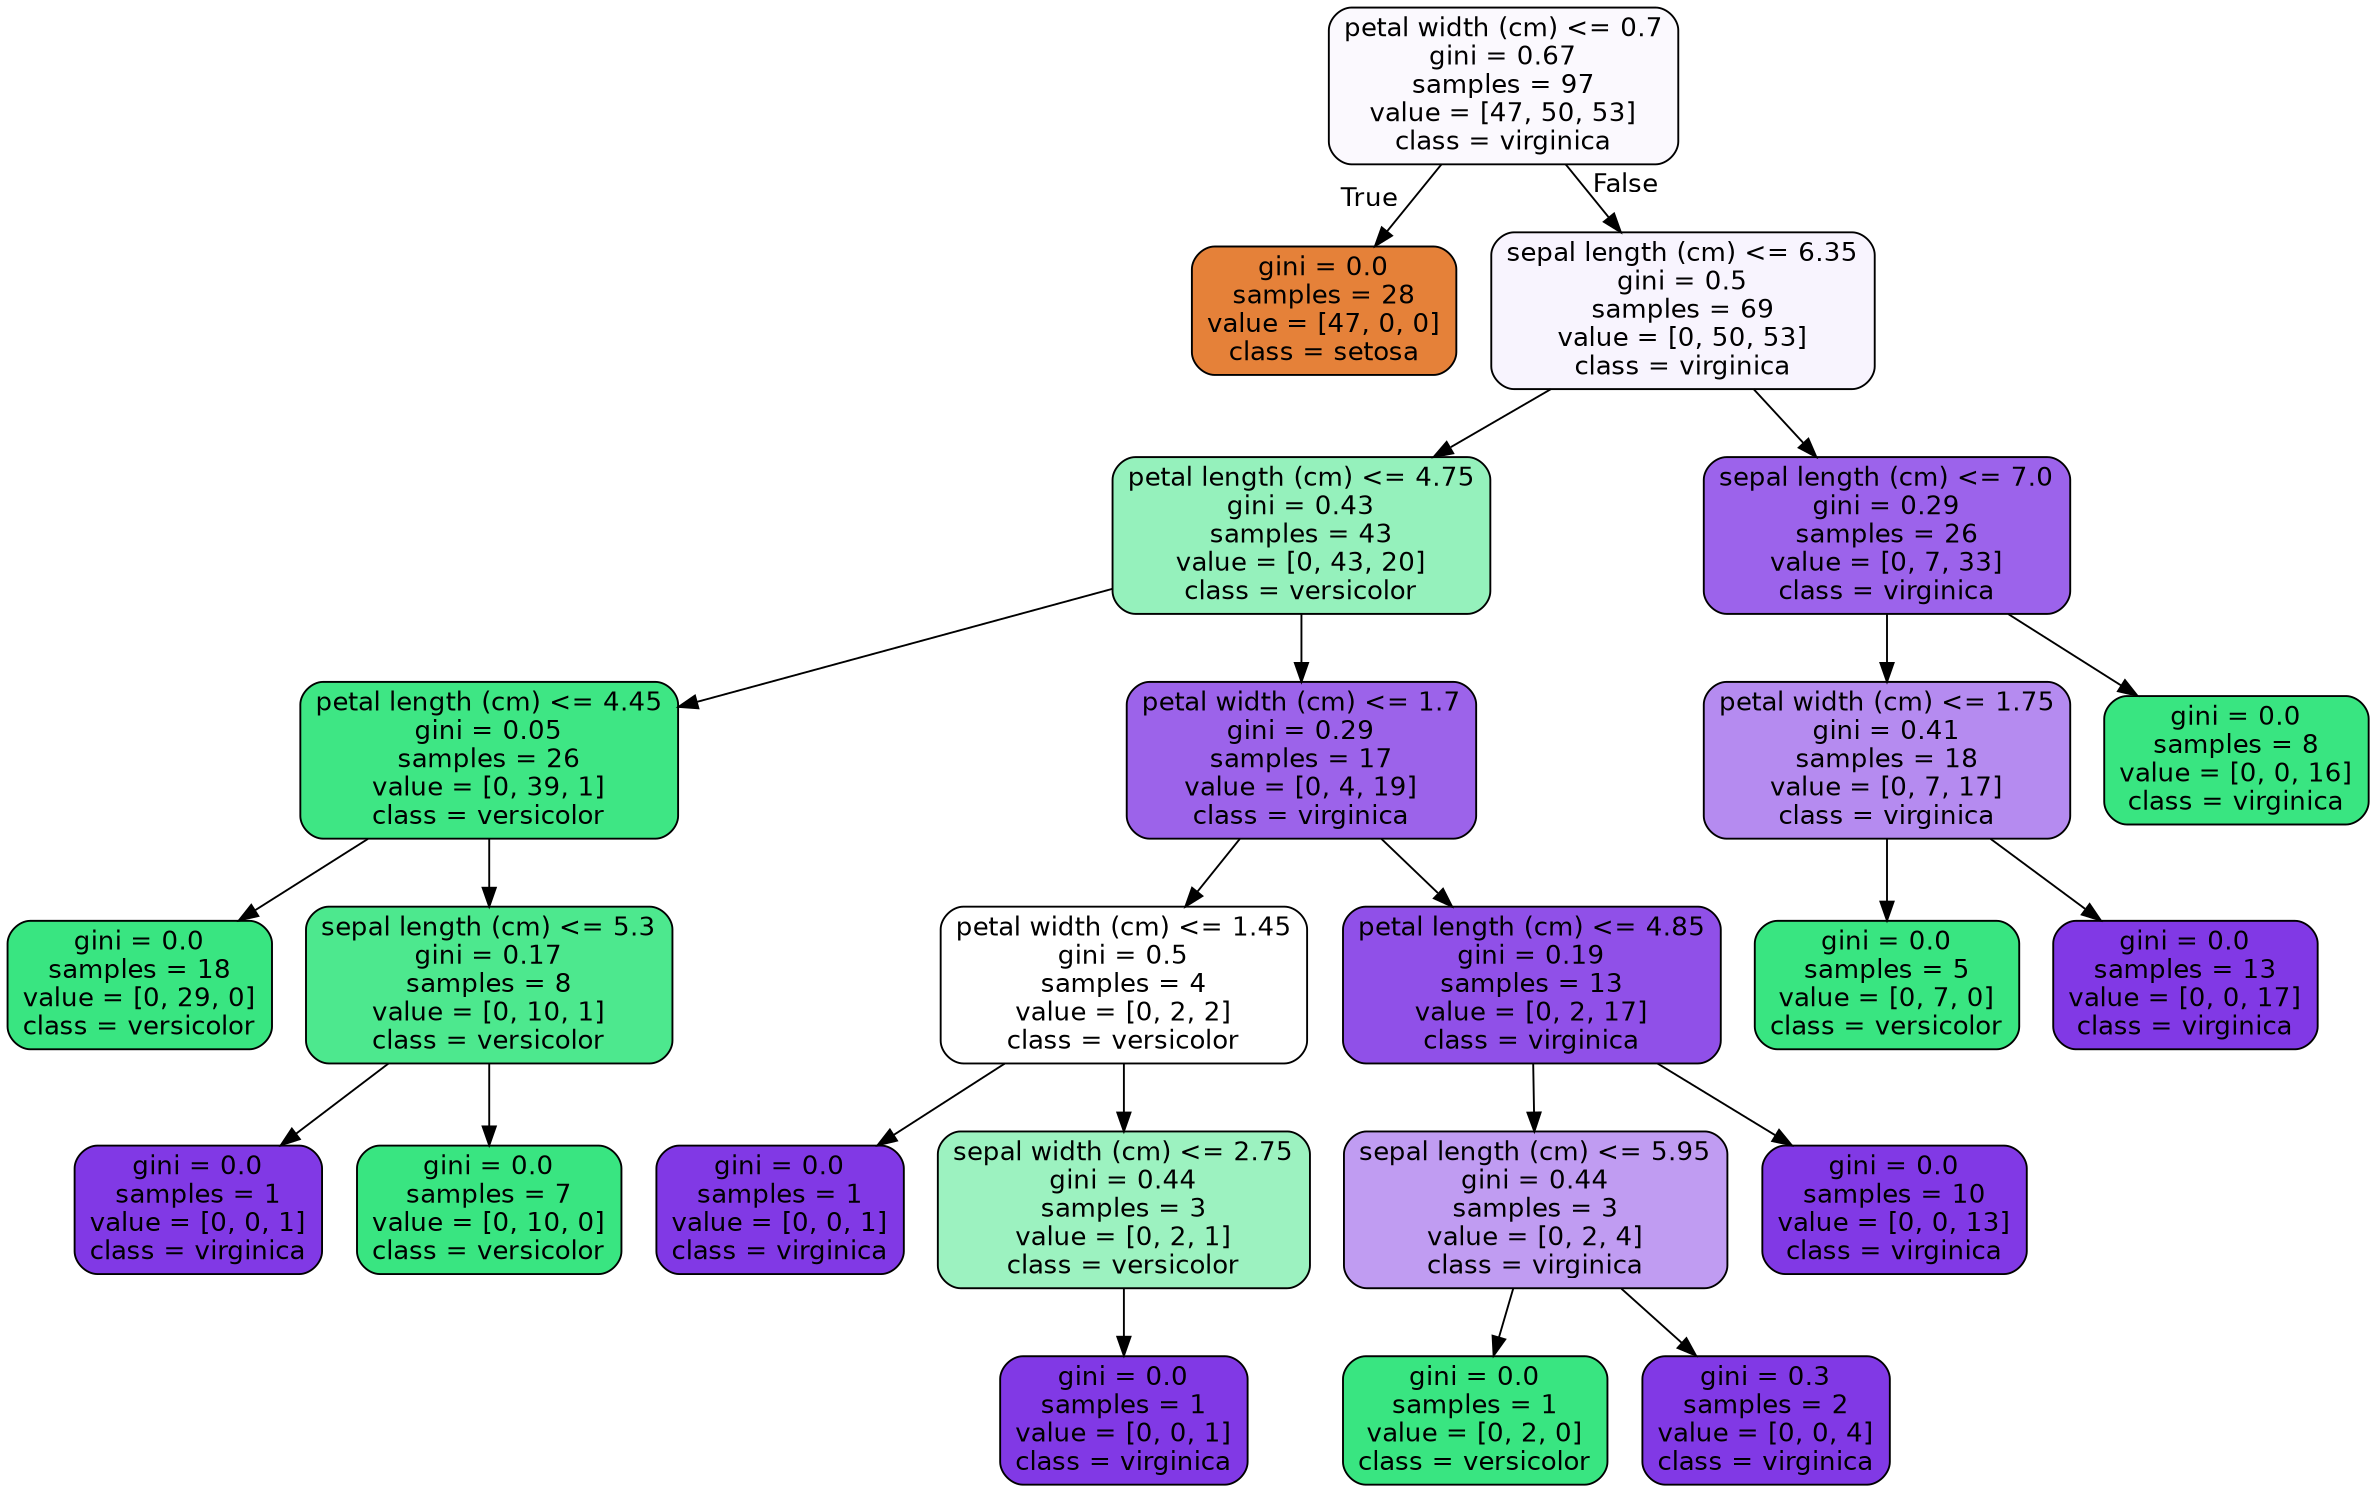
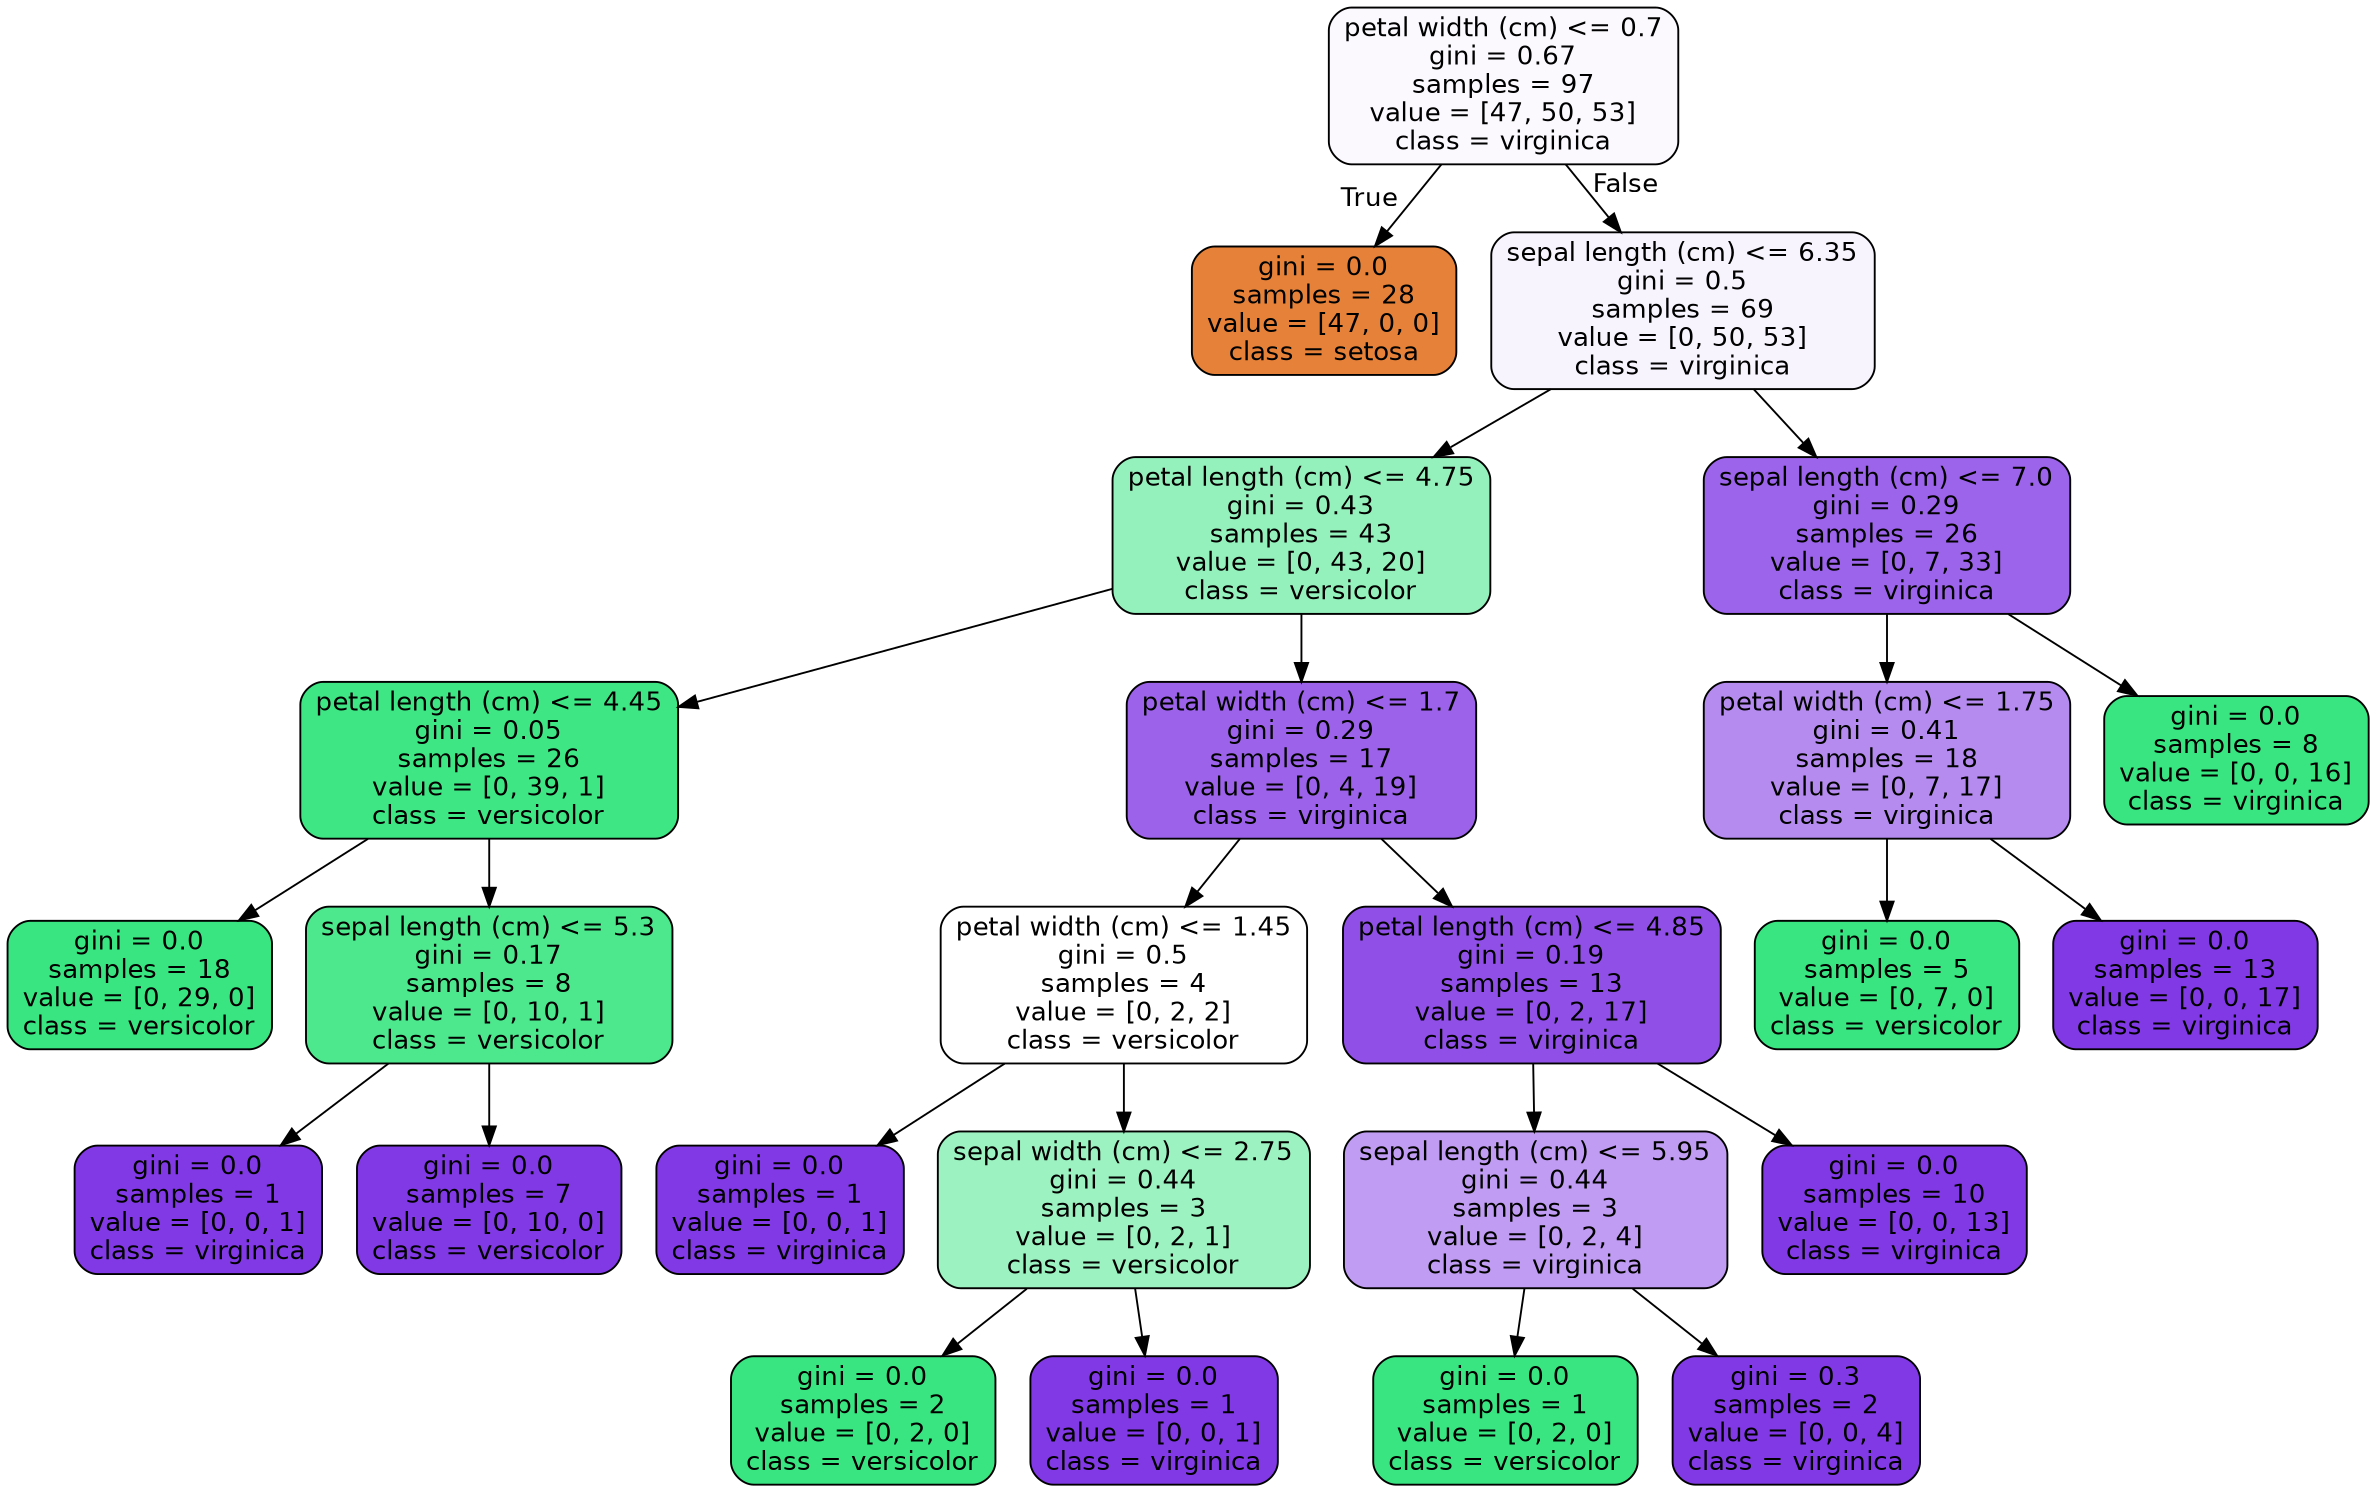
(489, 1210) -> (489, 1210)
none -> (863, 1420)
